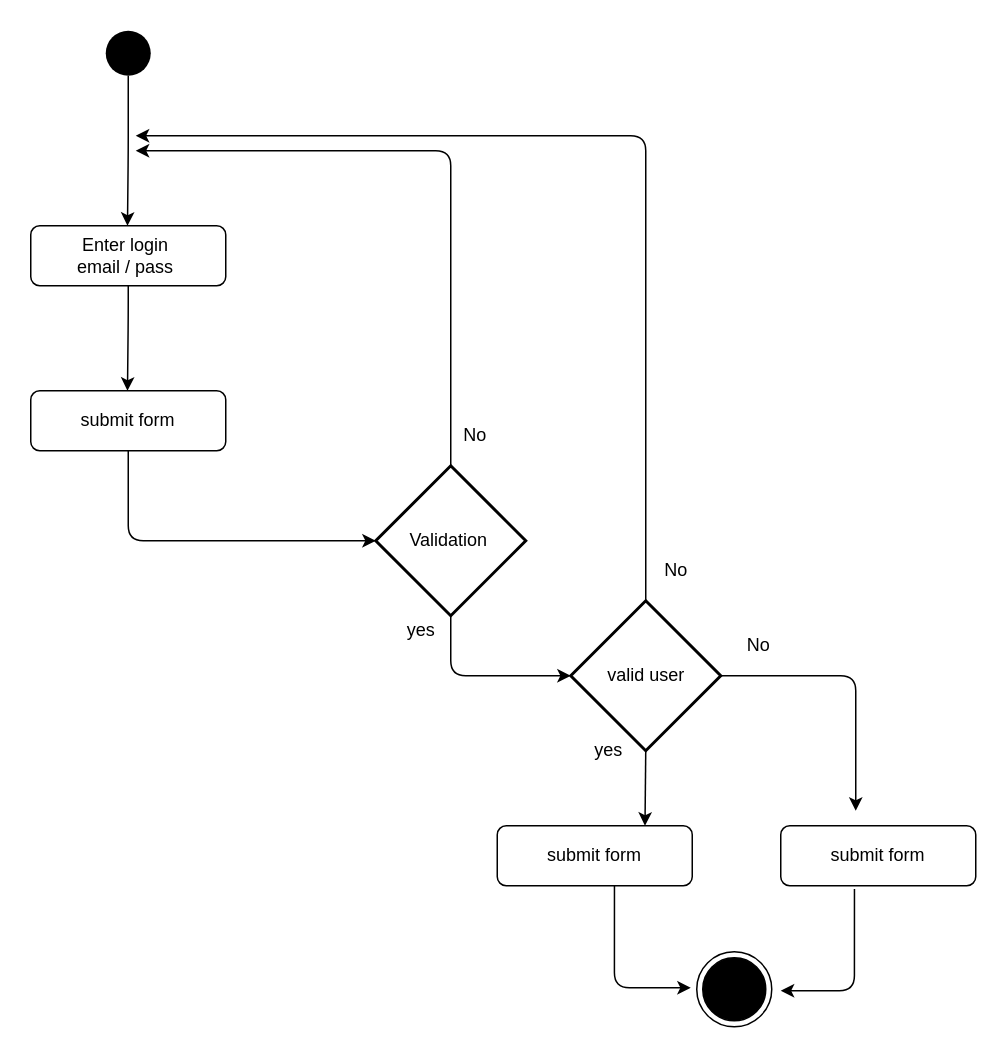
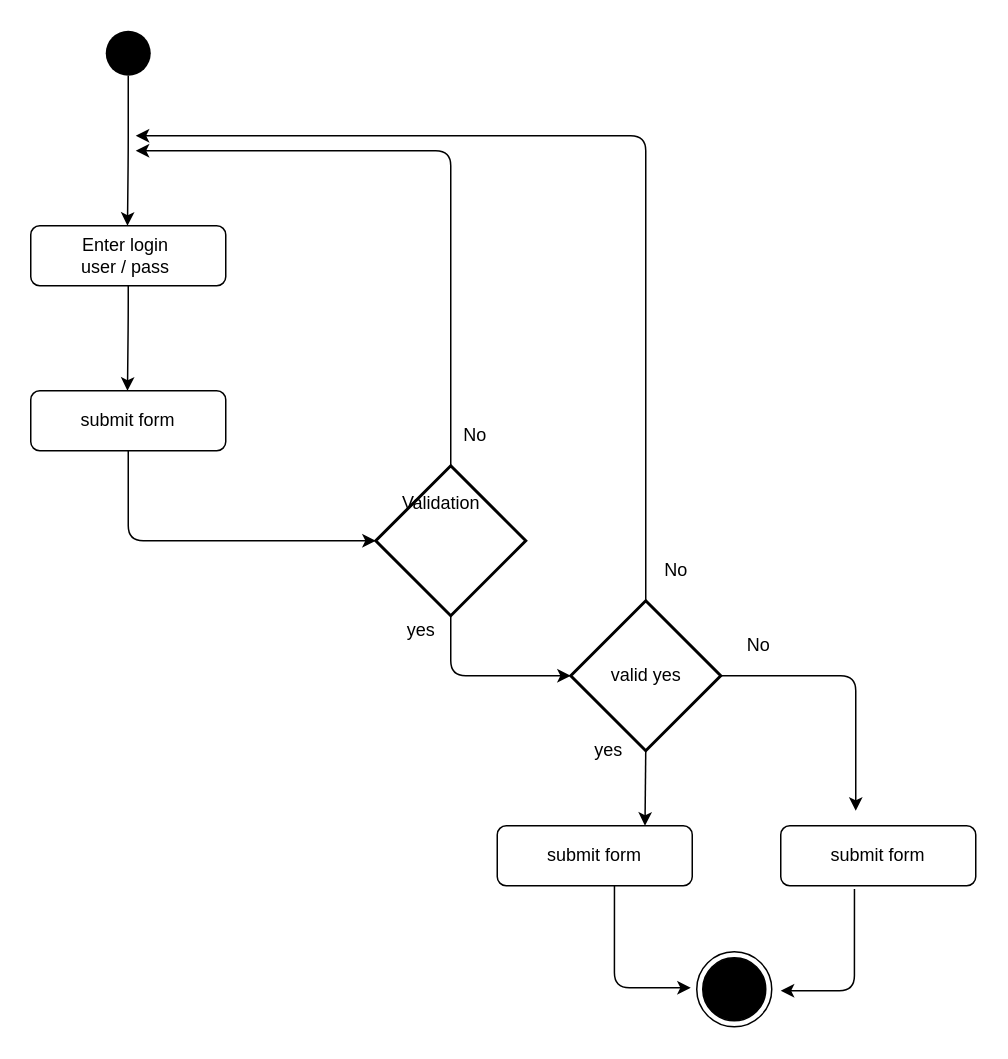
(128, 256) -> (128, 256)
(451, 541) -> (443, 503)
(647, 676) -> (647, 676)
